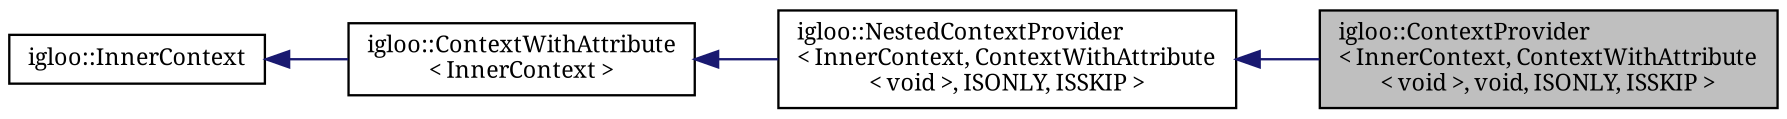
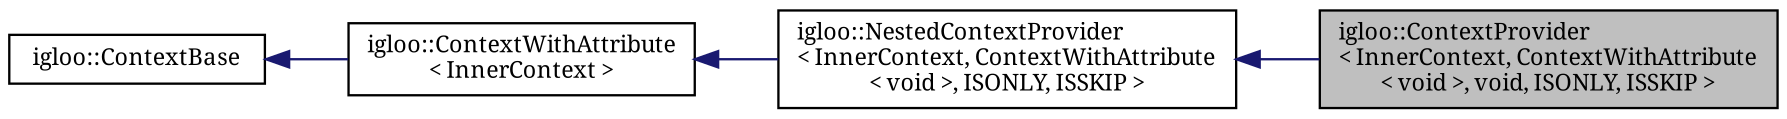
(137, 59) -> (137, 59)
